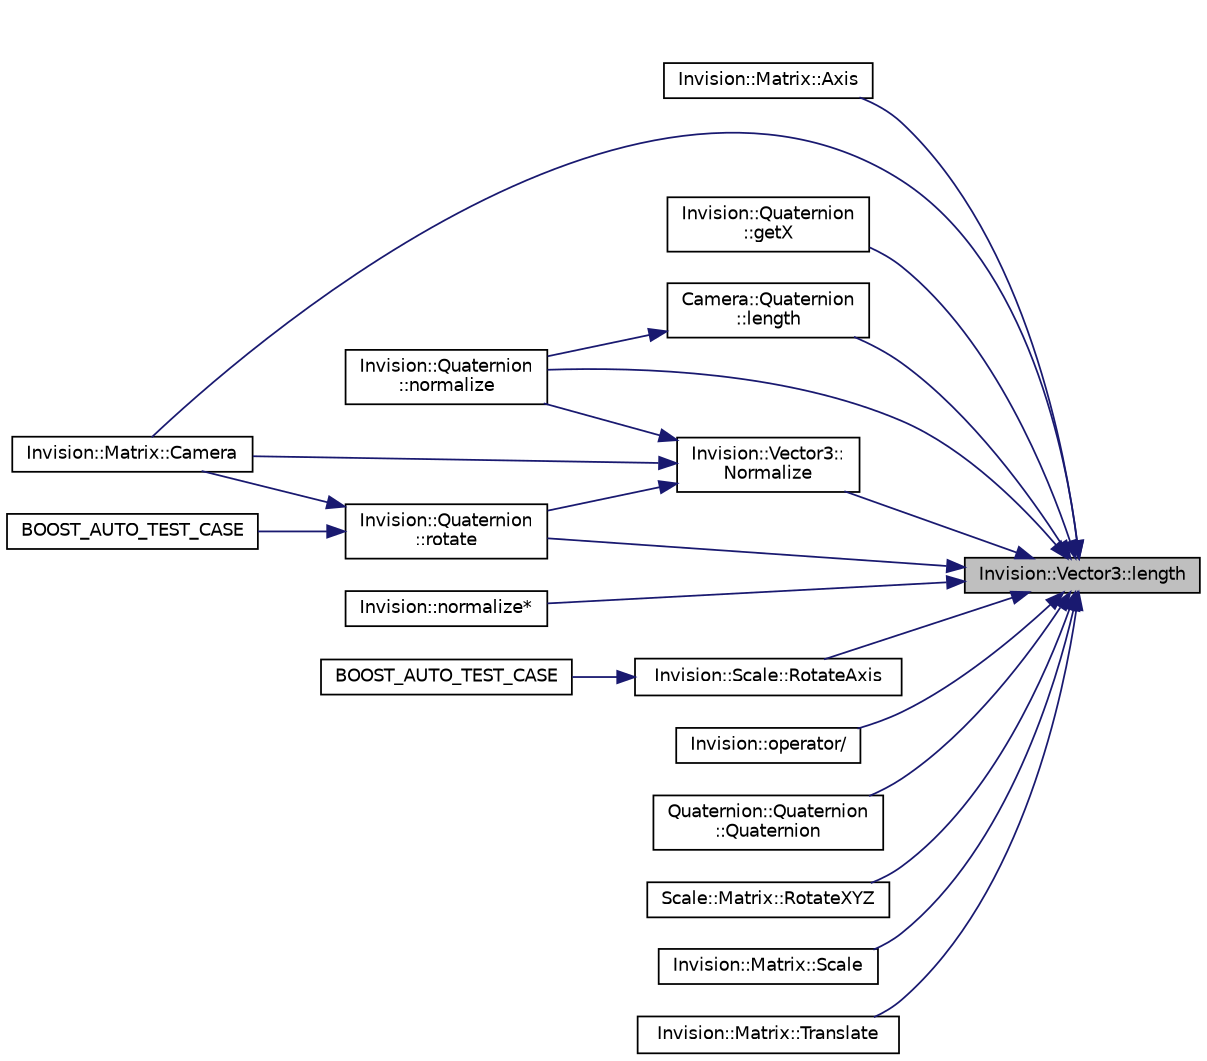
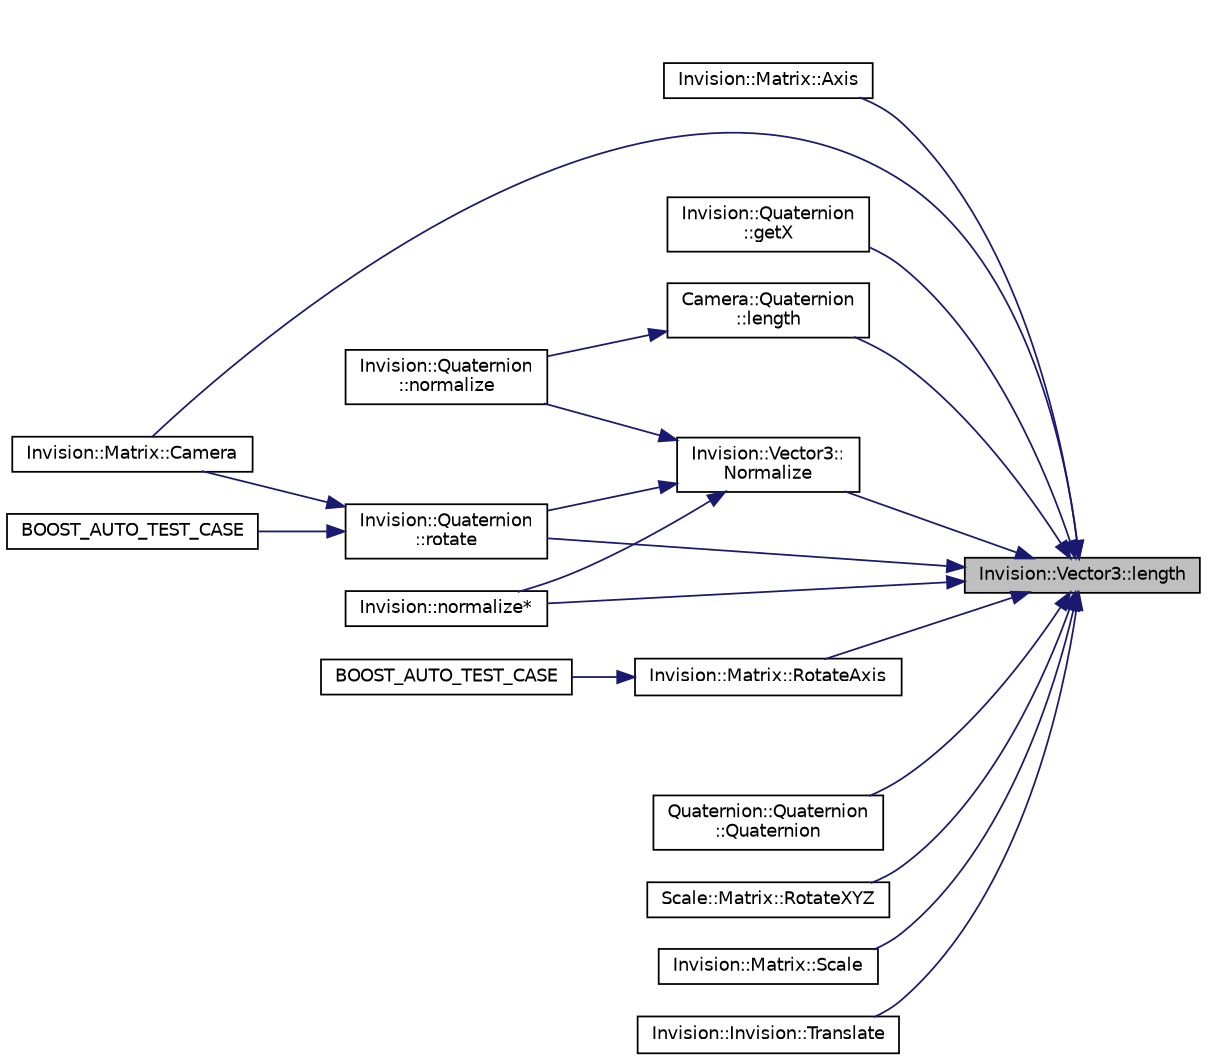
(825, 396) -> none
(456, 460) -> (612, 555)
(768, 677) -> (768, 677)
(768, 745) -> none
(768, 1035) -> (768, 1035)
